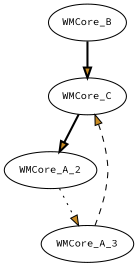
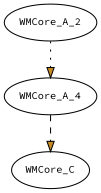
(87, 23) -> none
(72, 128) -> none
(87, 244) -> (51, 96)
